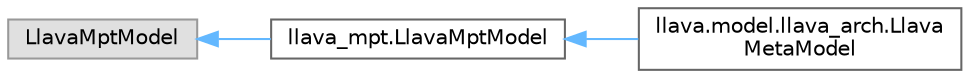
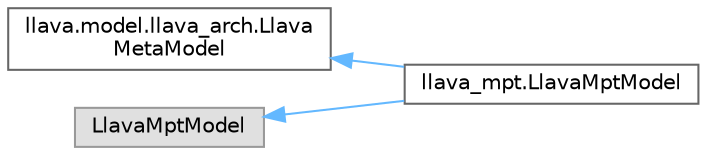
(612, 39) -> (378, 64)
